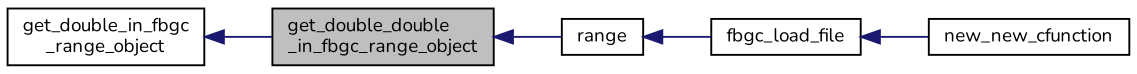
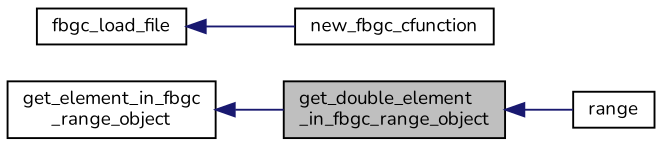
(106, 37) -> (112, 110)
(383, 37) -> (394, 110)
(687, 37) -> none
(1029, 37) -> (394, 26)
